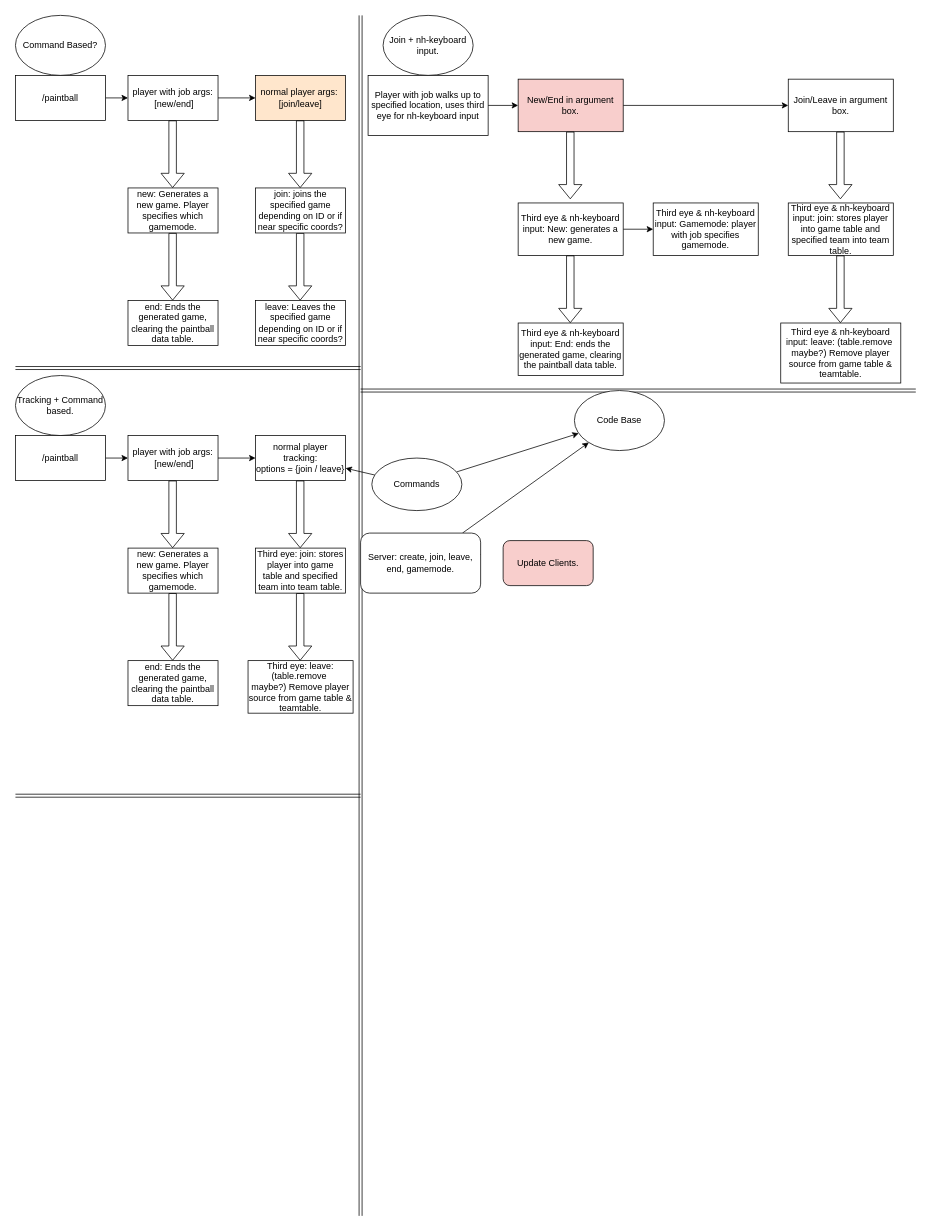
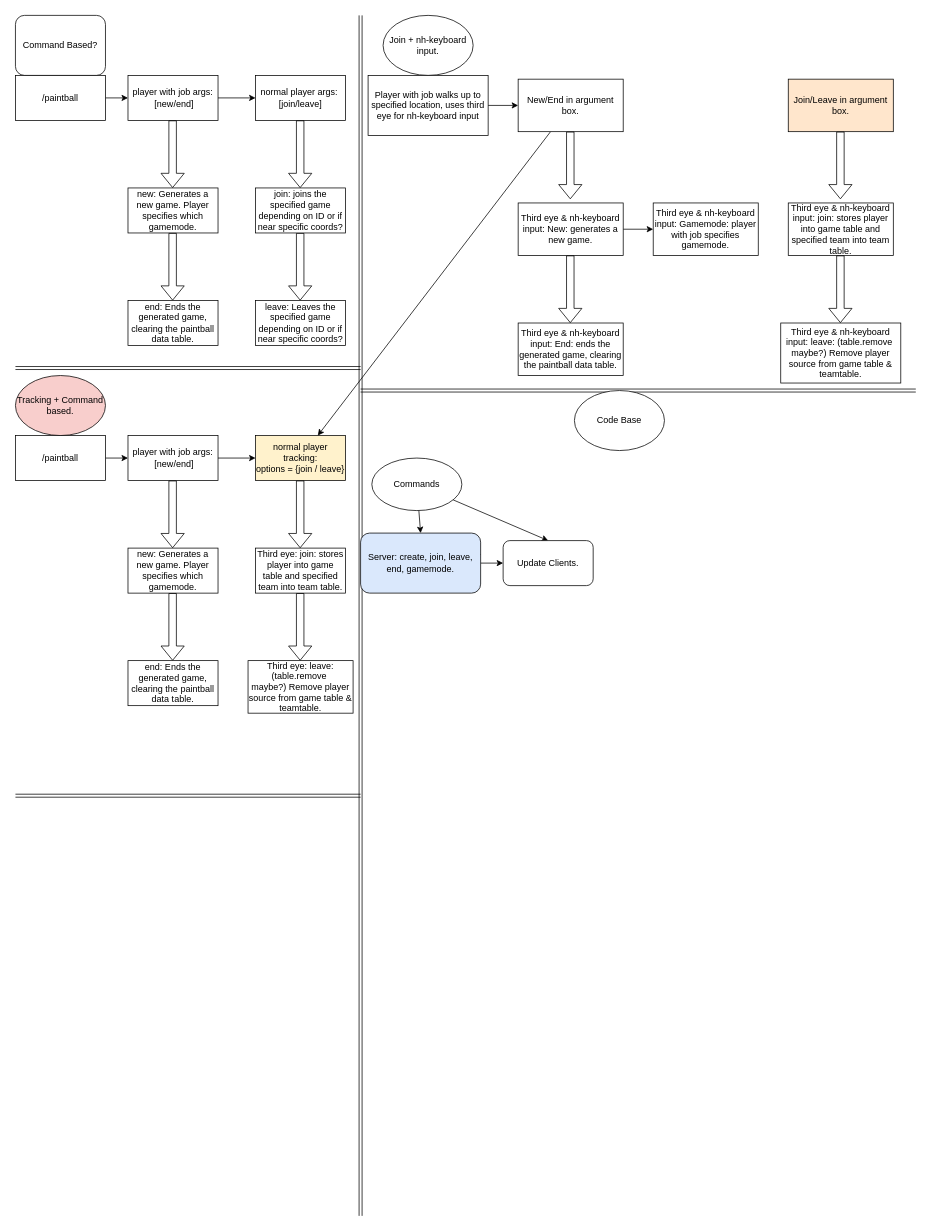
(60, 45) -> (60, 45)
(300, 98) -> (300, 98)
(570, 105) -> (570, 105)
(703, 105) -> (456, 254)
(840, 105) -> (840, 105)
(60, 405) -> (60, 405)
(515, 453) -> (498, 519)
(300, 458) -> (300, 458)
(363, 472) -> (419, 520)
(523, 489) -> (496, 563)
(420, 563) -> (420, 563)
(548, 563) -> (548, 563)
